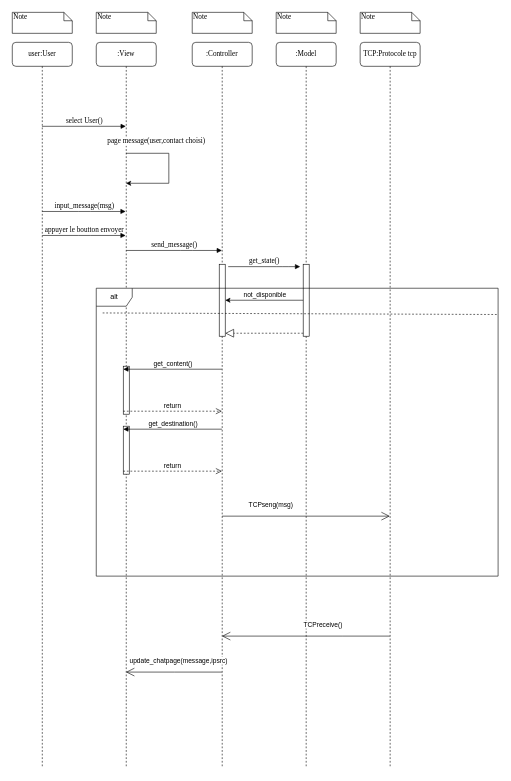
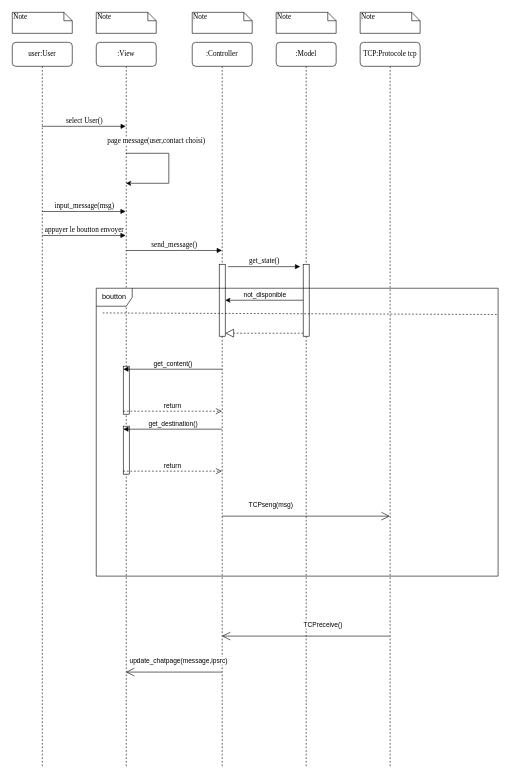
(114, 297) -> (114, 297)
